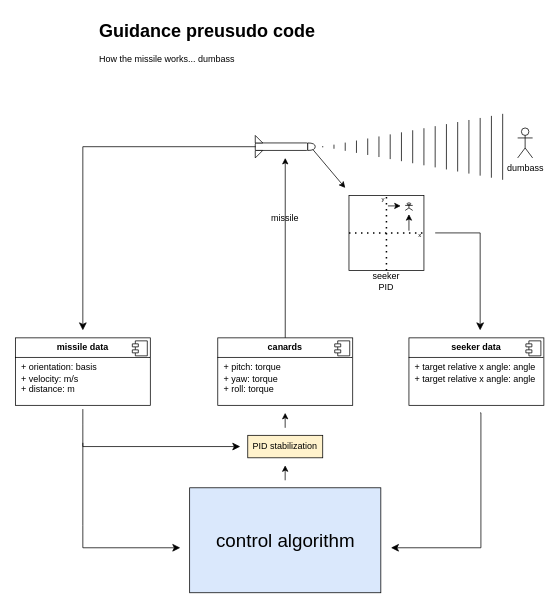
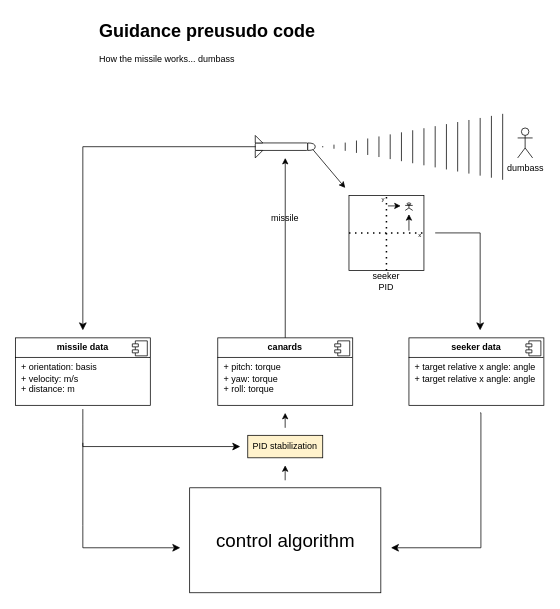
(285, 540) -> (285, 540)
